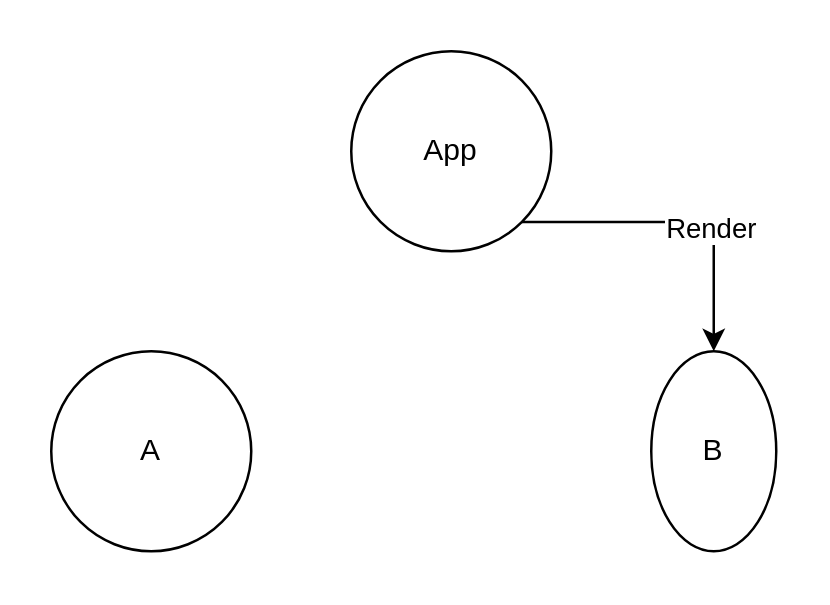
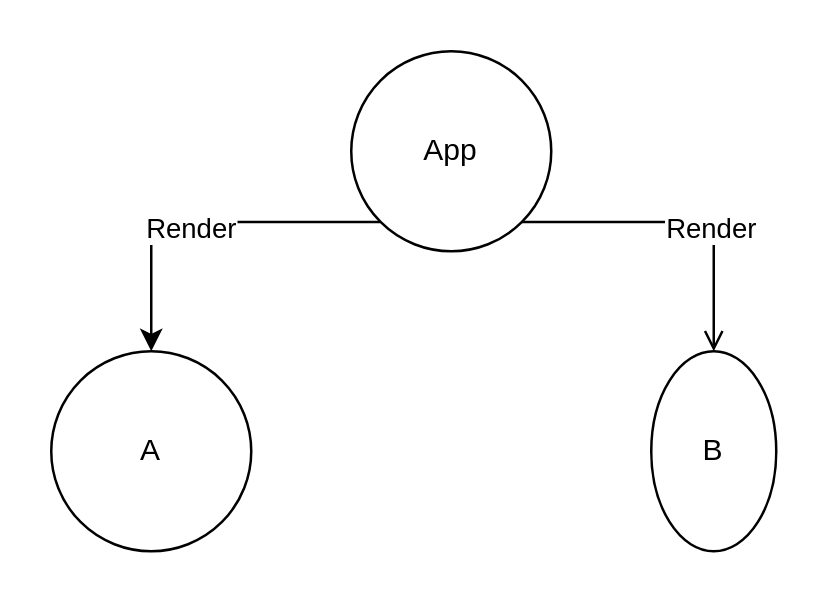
none -> (209, 222)
(714, 333) -> (714, 337)
